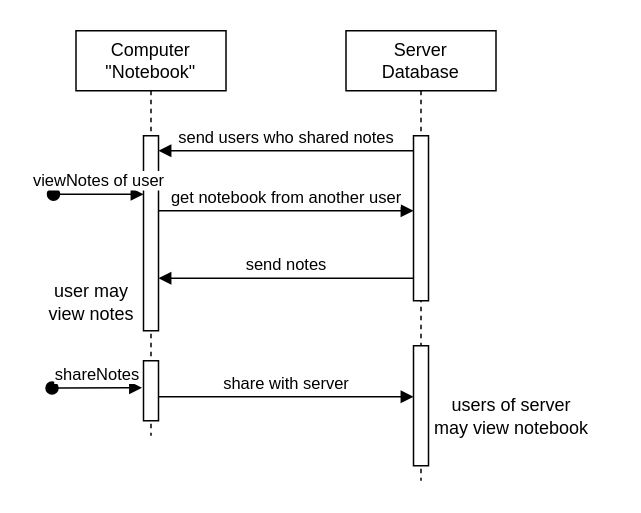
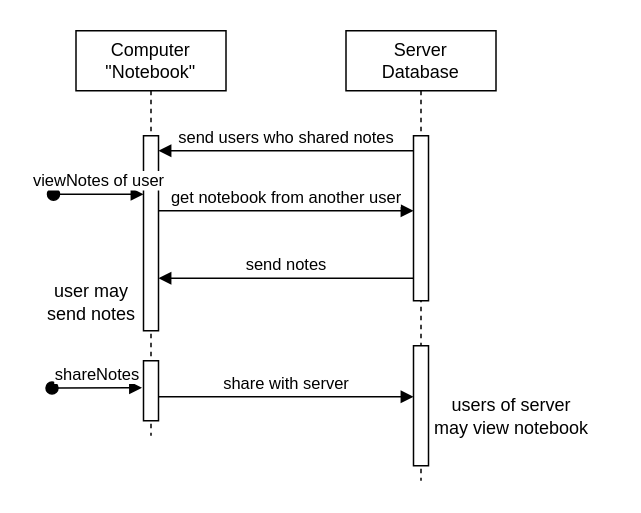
(92, 302) -> (92, 302)
